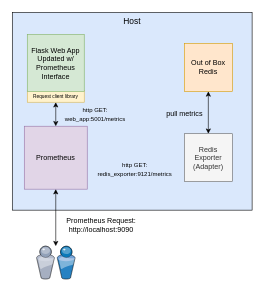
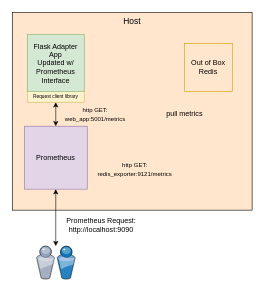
(56, 63) -> (56, 63)
(132, 111) -> (132, 111)
(209, 113) -> none
(209, 158) -> none
